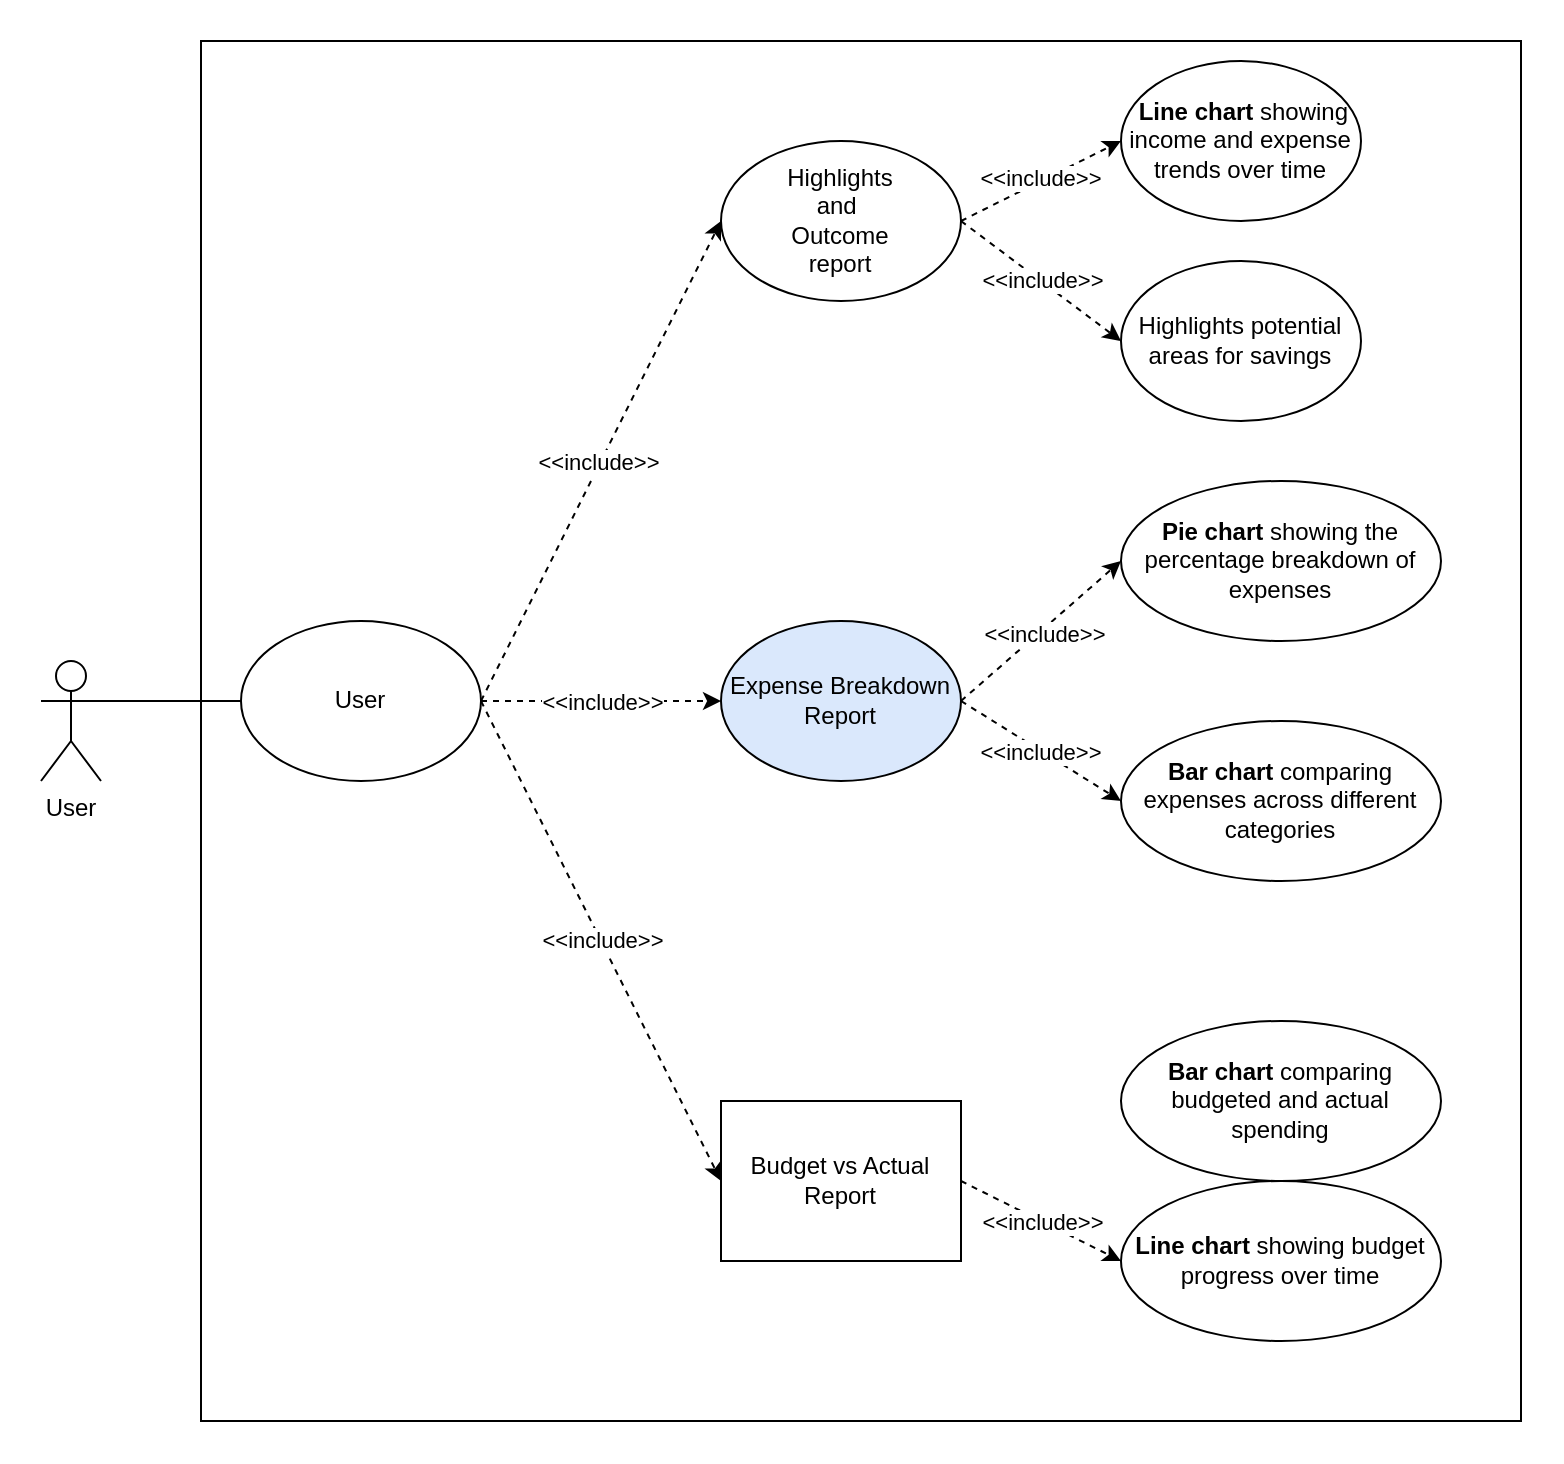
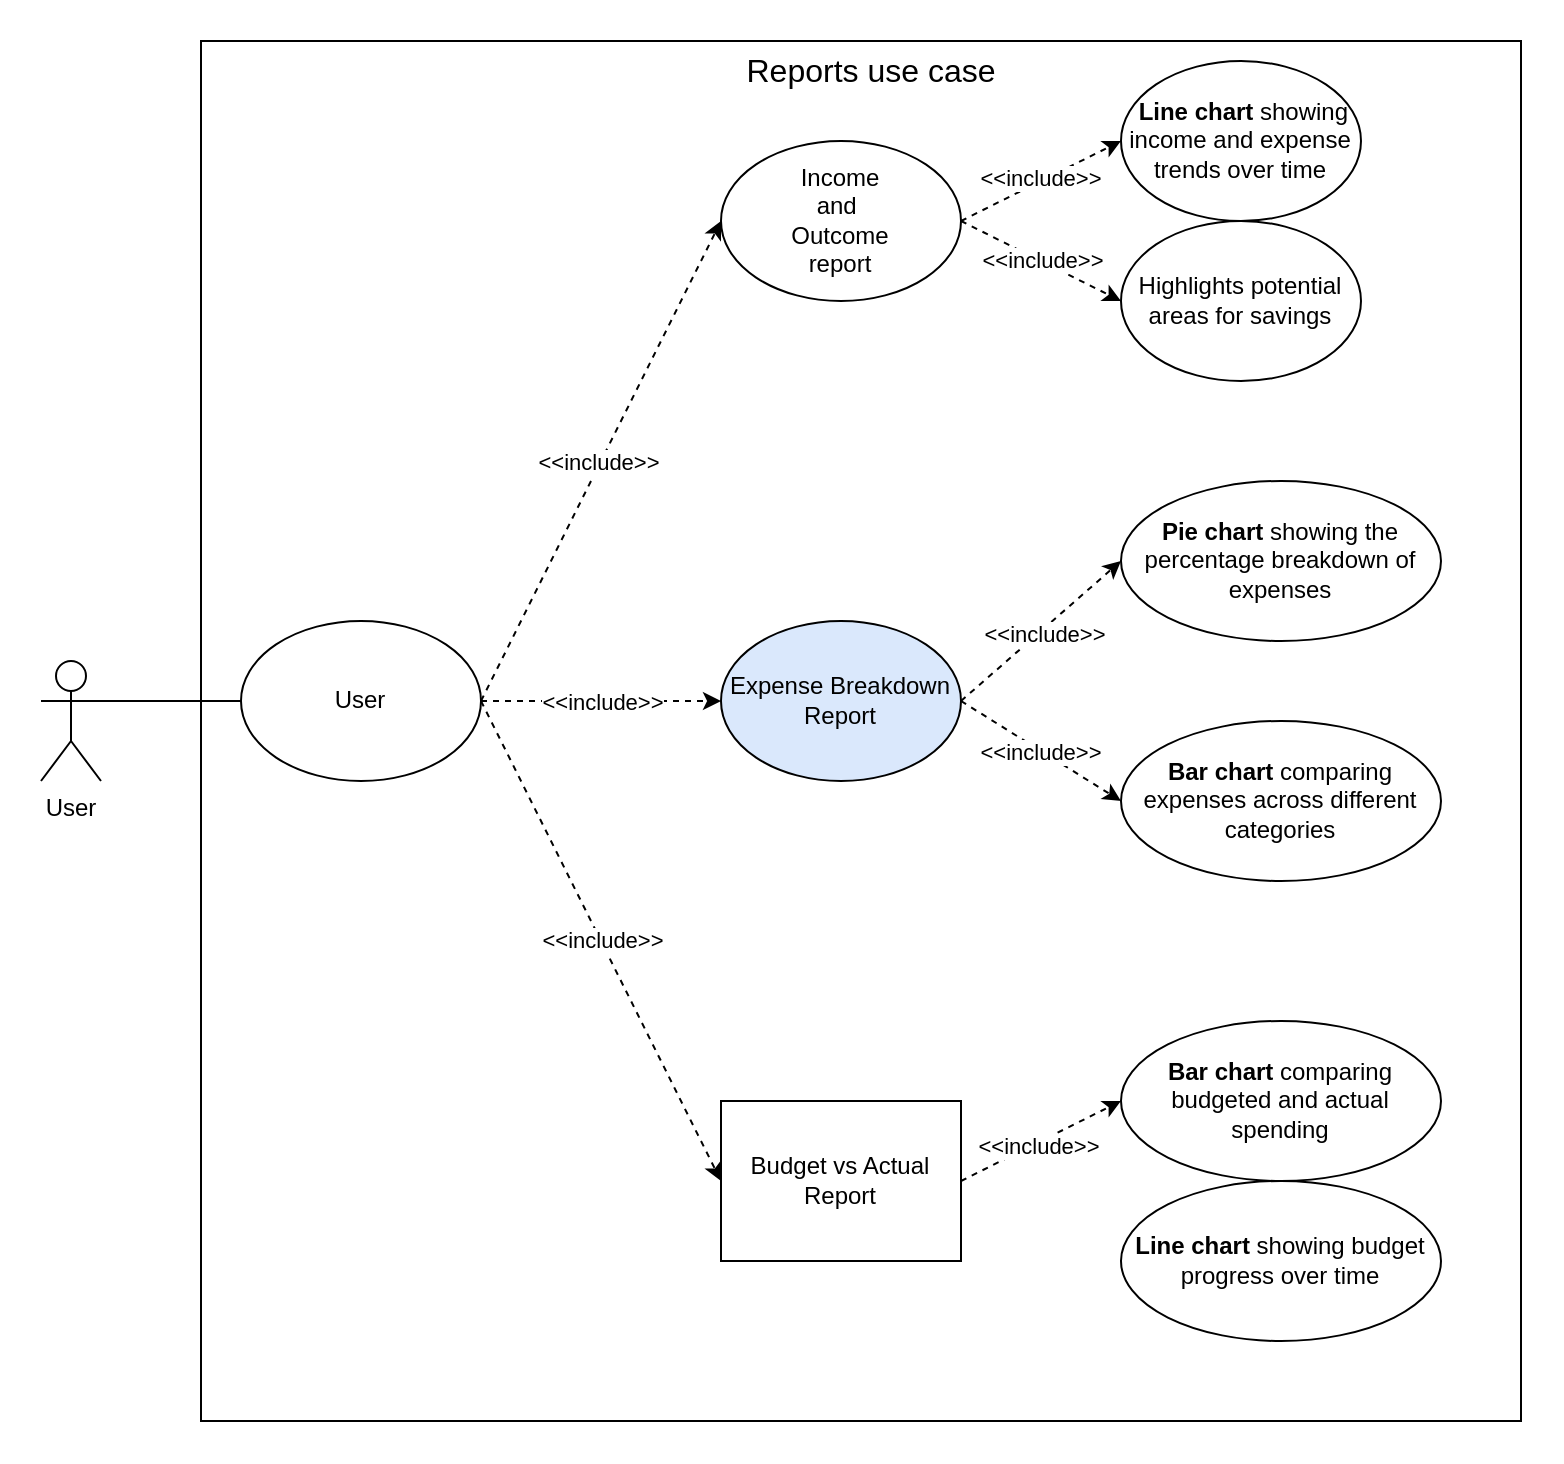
none -> (871, 71)
(841, 221) -> (841, 221)
(1241, 341) -> (1241, 301)
none -> (1083, 1120)
(1070, 1236) -> none
